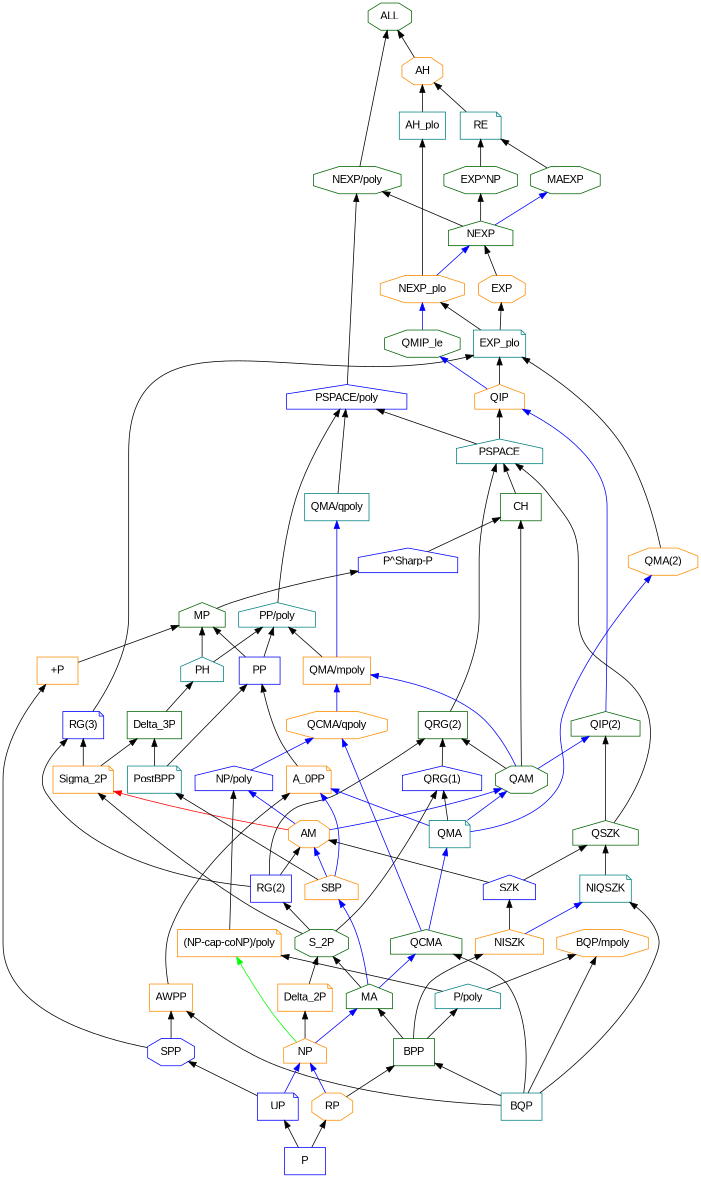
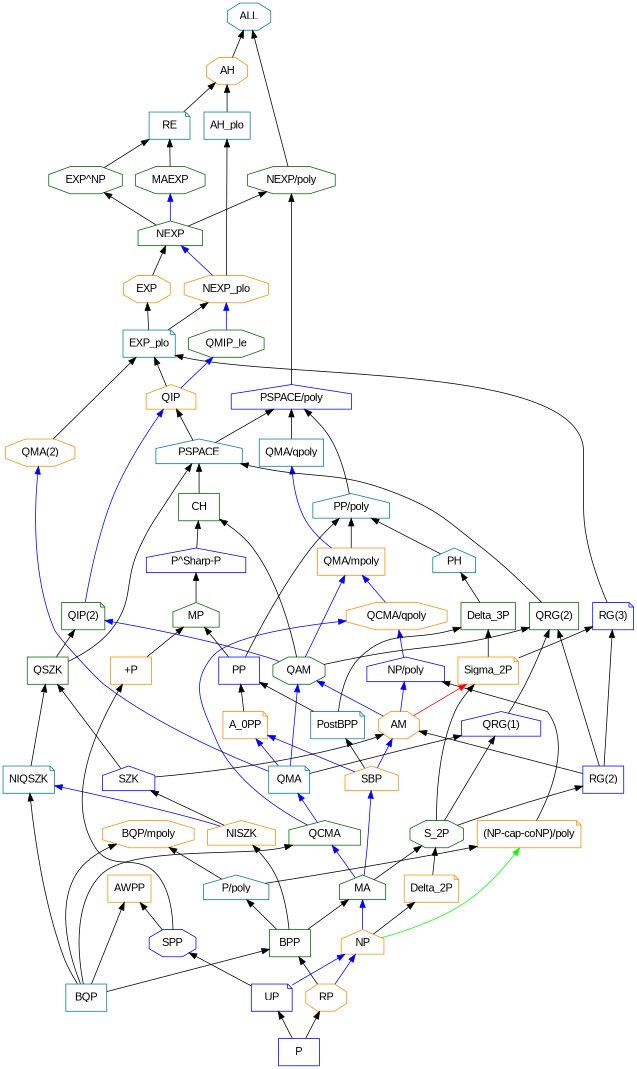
(390, 17) -> (249, 17)
(202, 646) -> none
(606, 725) -> (83, 616)
(606, 834) -> (48, 671)
(194, 887) -> none
